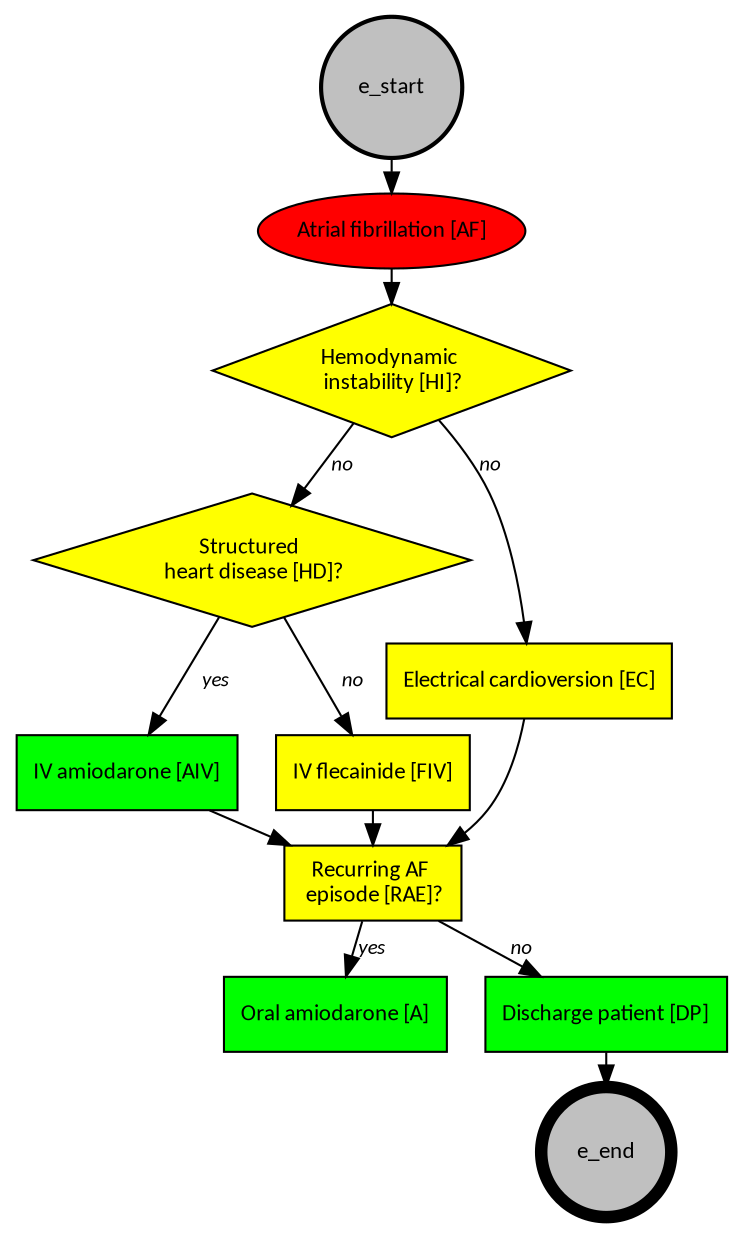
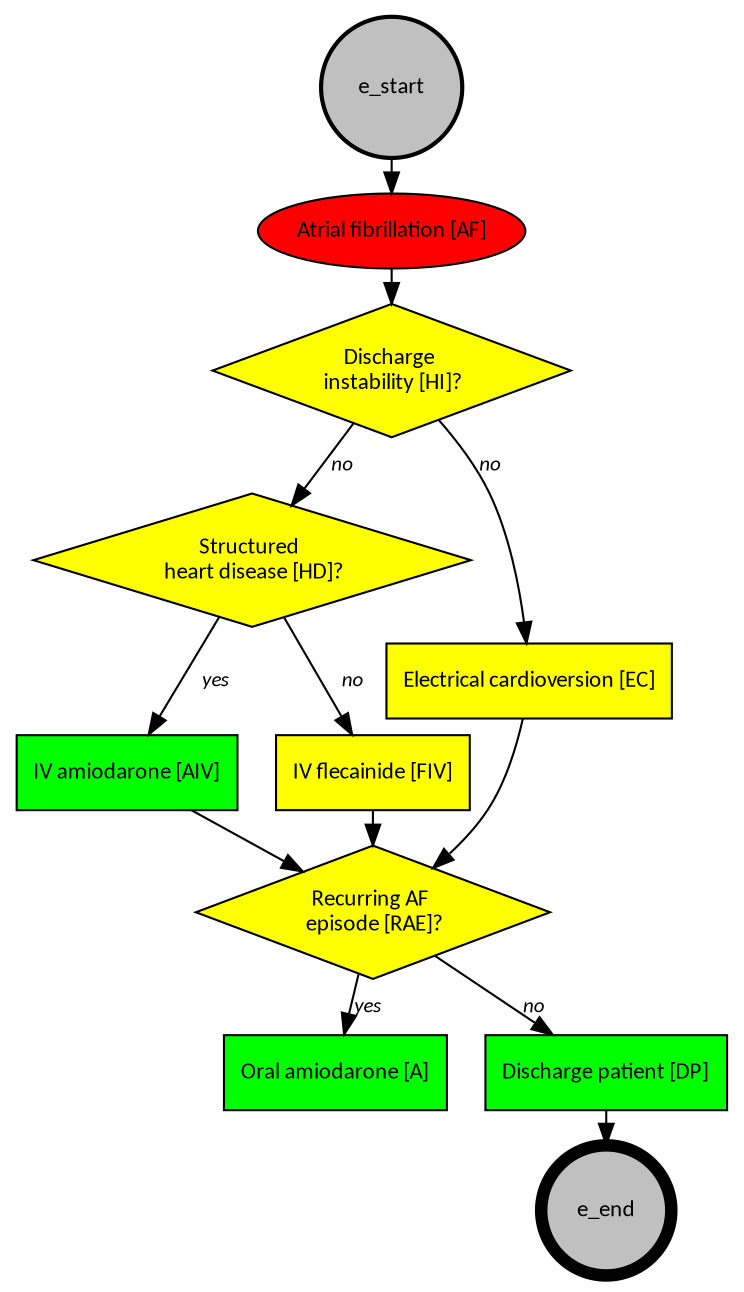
(392, 371) -> (392, 371)
(373, 883) -> (373, 912)
